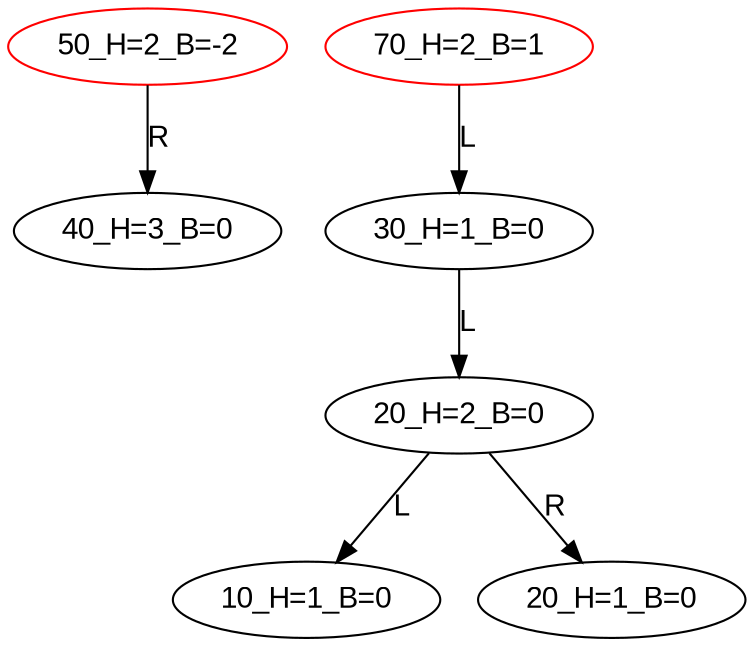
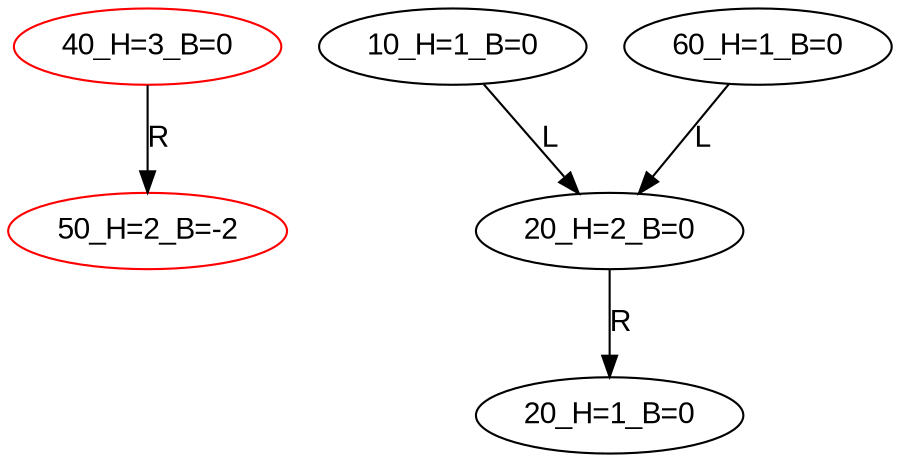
(459, 47) -> none
(148, 128) -> (148, 128)
(148, 231) -> (148, 47)
(459, 231) -> (758, 47)
(390, 499) -> (524, 131)
